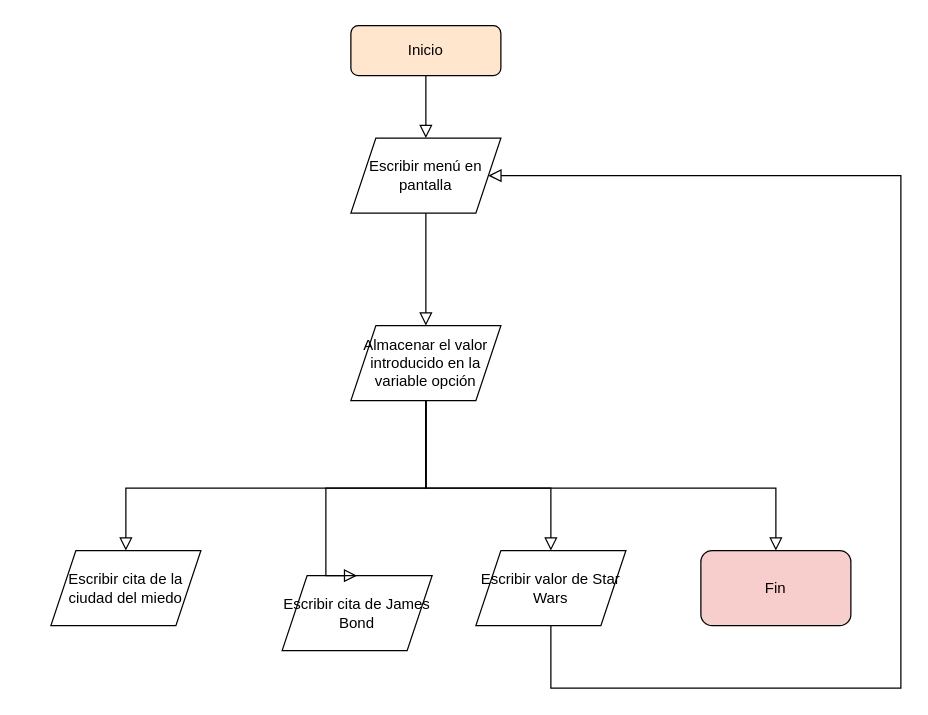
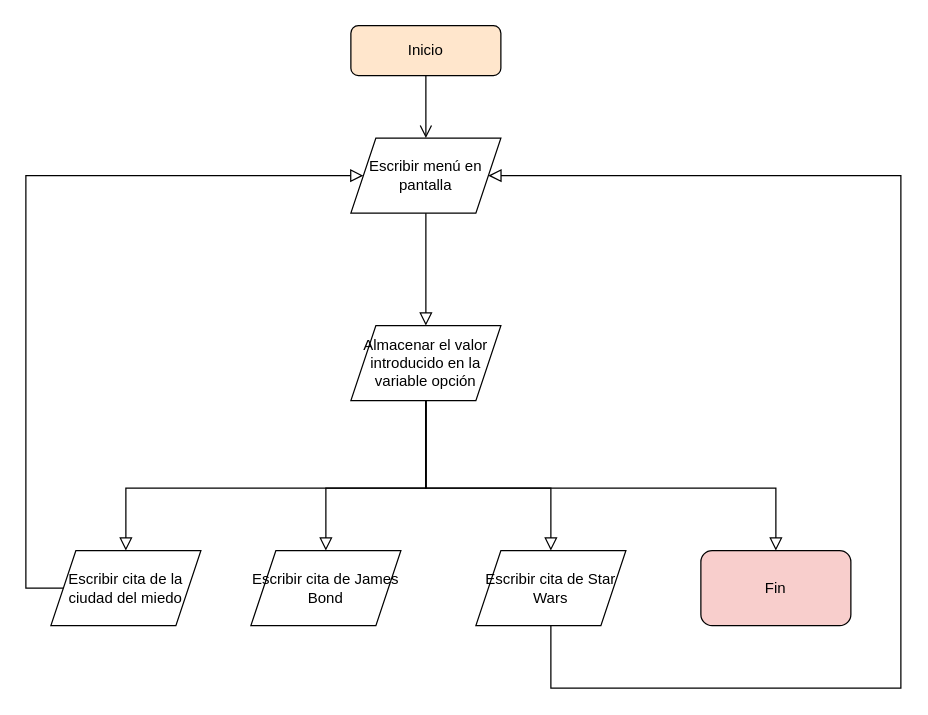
(426, 124) -> (426, 129)
none -> (26, 239)
(551, 588) -> (551, 588)
(357, 613) -> (326, 588)
